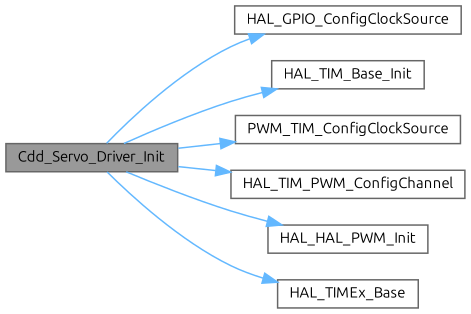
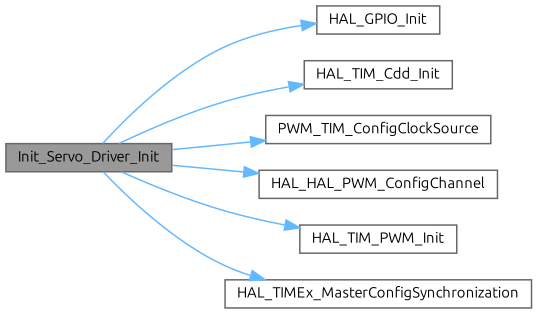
(348, 20) -> (378, 20)
(348, 75) -> (378, 75)
(92, 158) -> (89, 158)
(348, 184) -> (378, 184)
(348, 239) -> (378, 239)
(348, 294) -> (378, 294)
